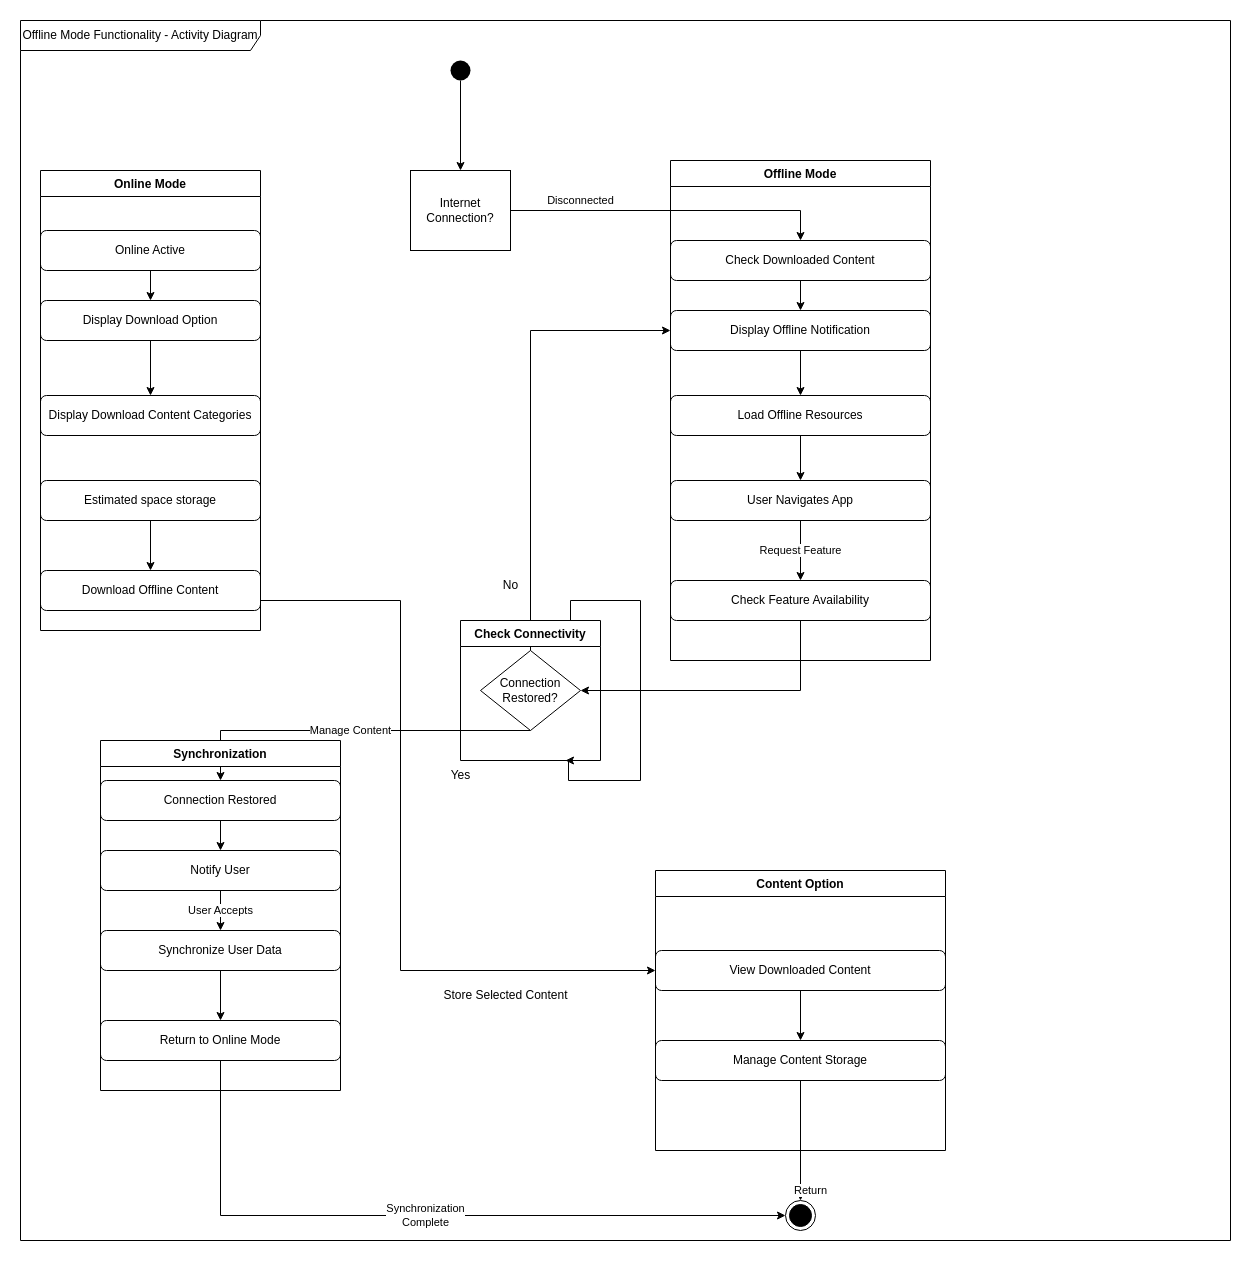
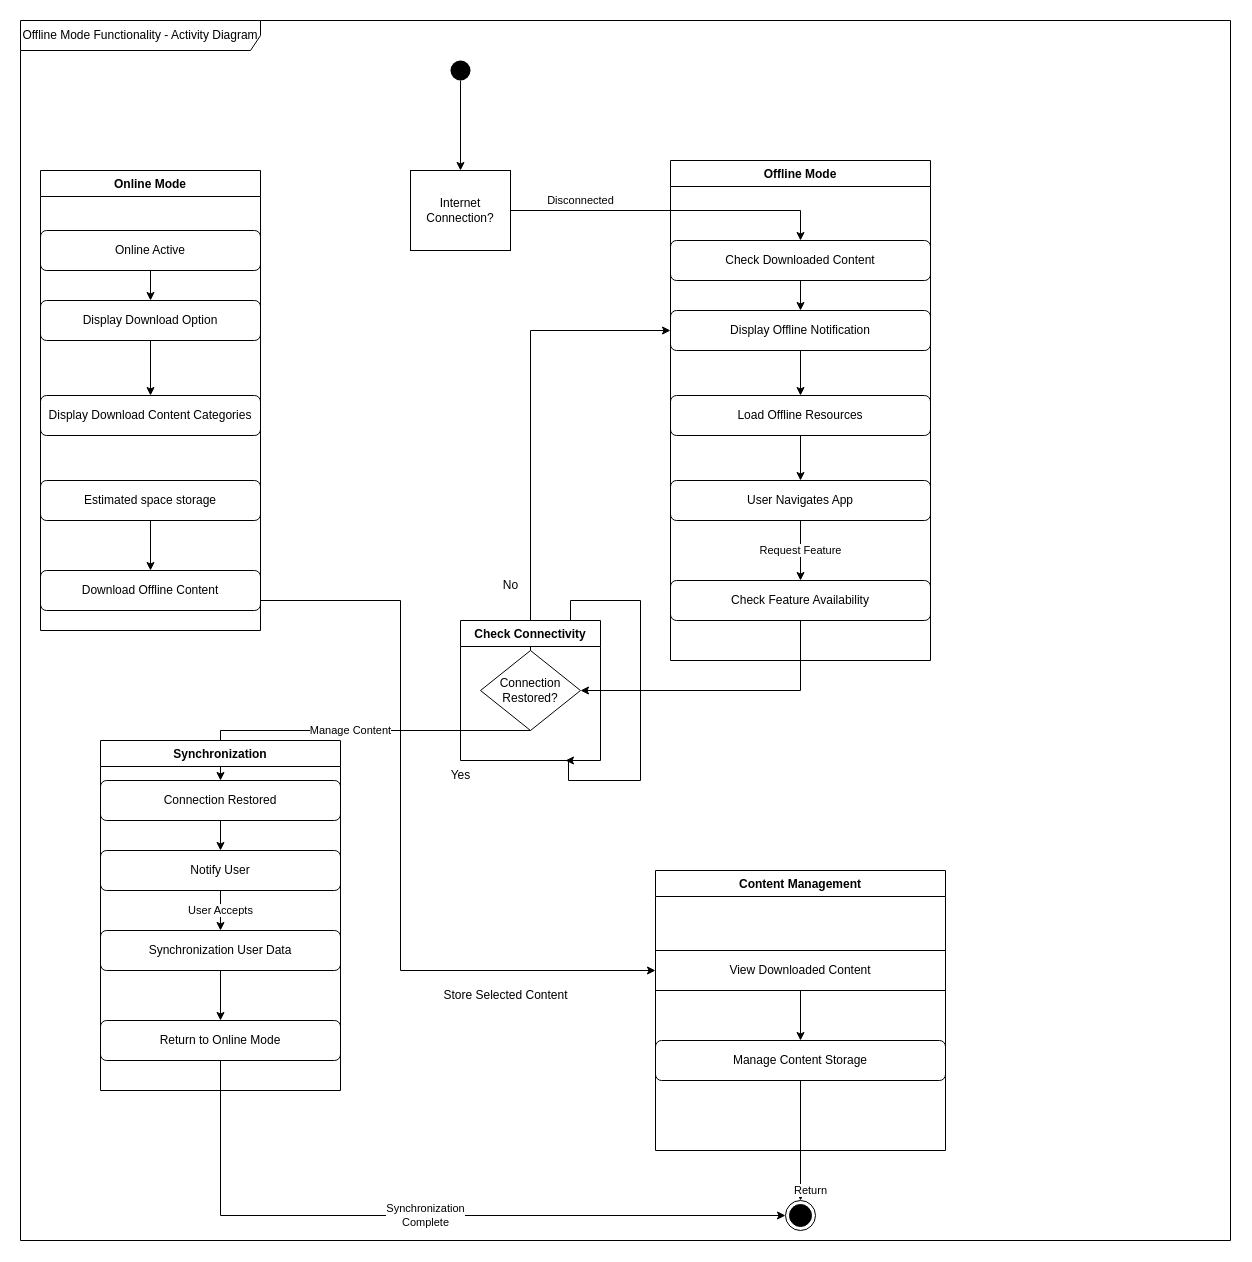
(800, 884) -> (800, 884)
(221, 951) -> (221, 951)
(801, 971) -> (801, 971)
